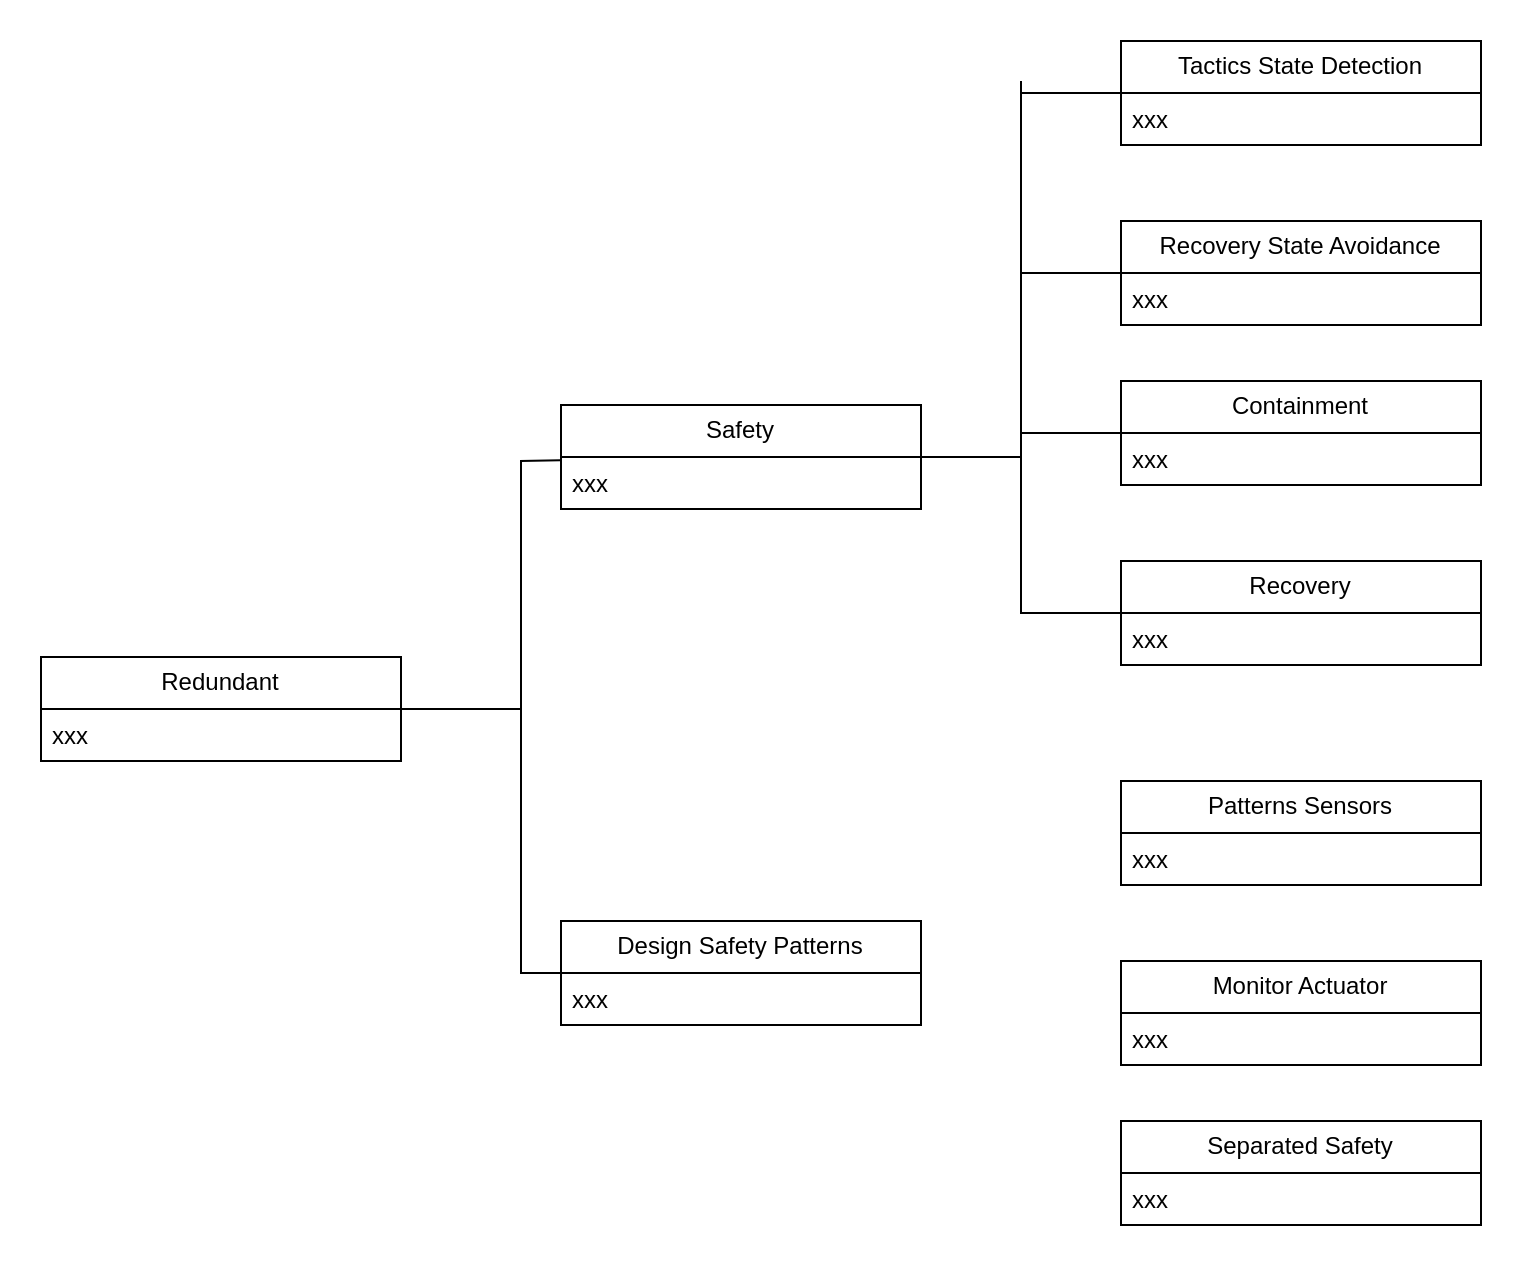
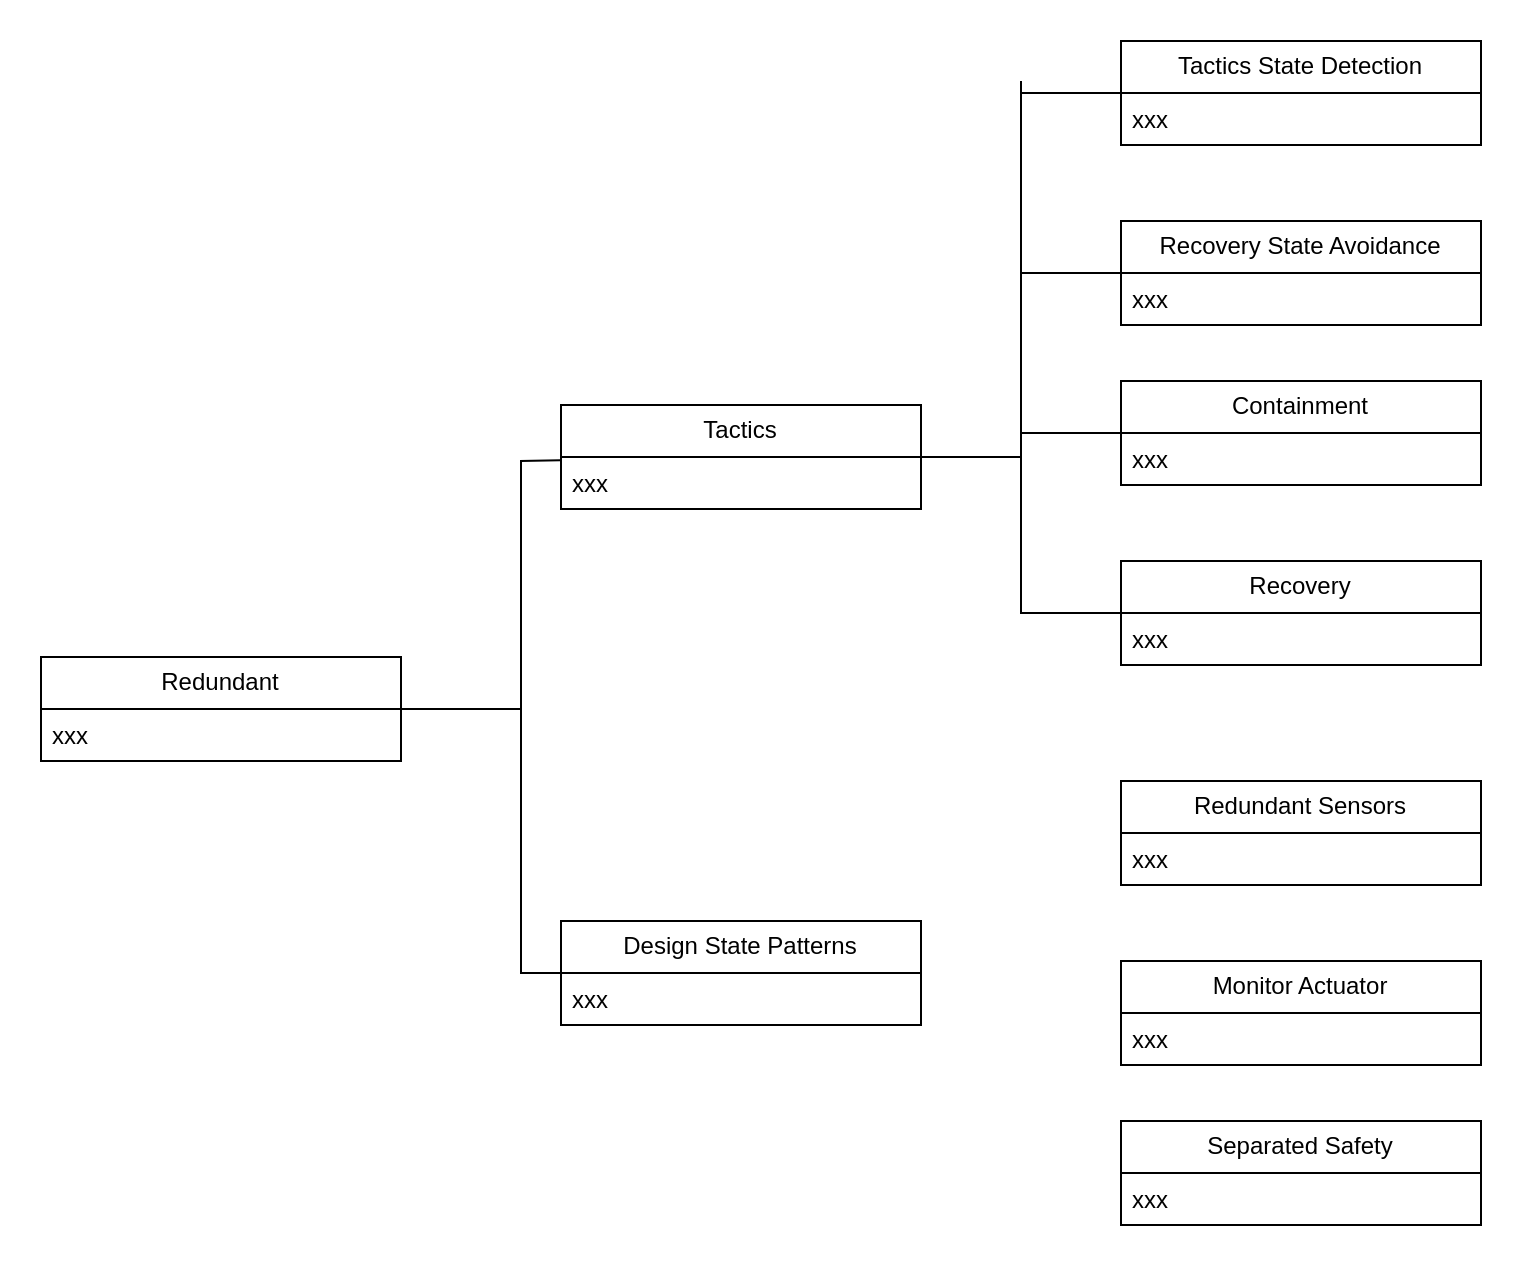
(741, 431) -> (741, 431)
(1301, 807) -> (1301, 807)
(741, 947) -> (741, 947)
